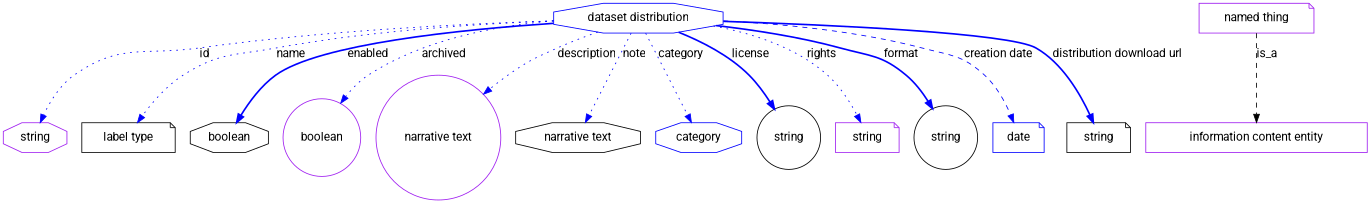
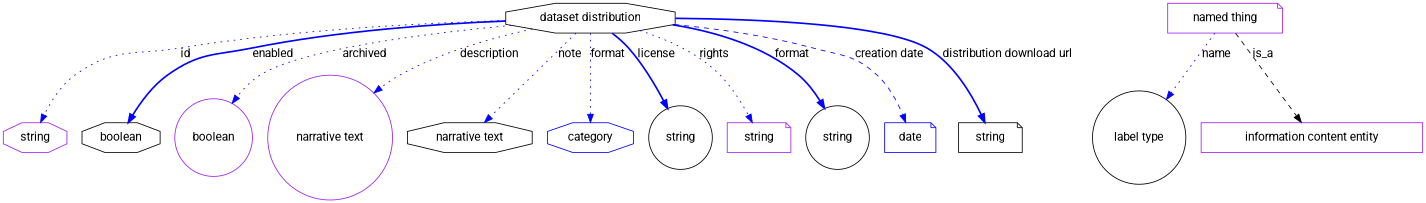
(638, 18) -> (590, 18)
(337, 38) -> (1193, 63)
(681, 54) -> (608, 54)
(129, 138) -> (1139, 138)
